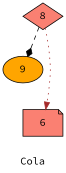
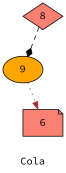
(50, 65) -> (31, 92)
